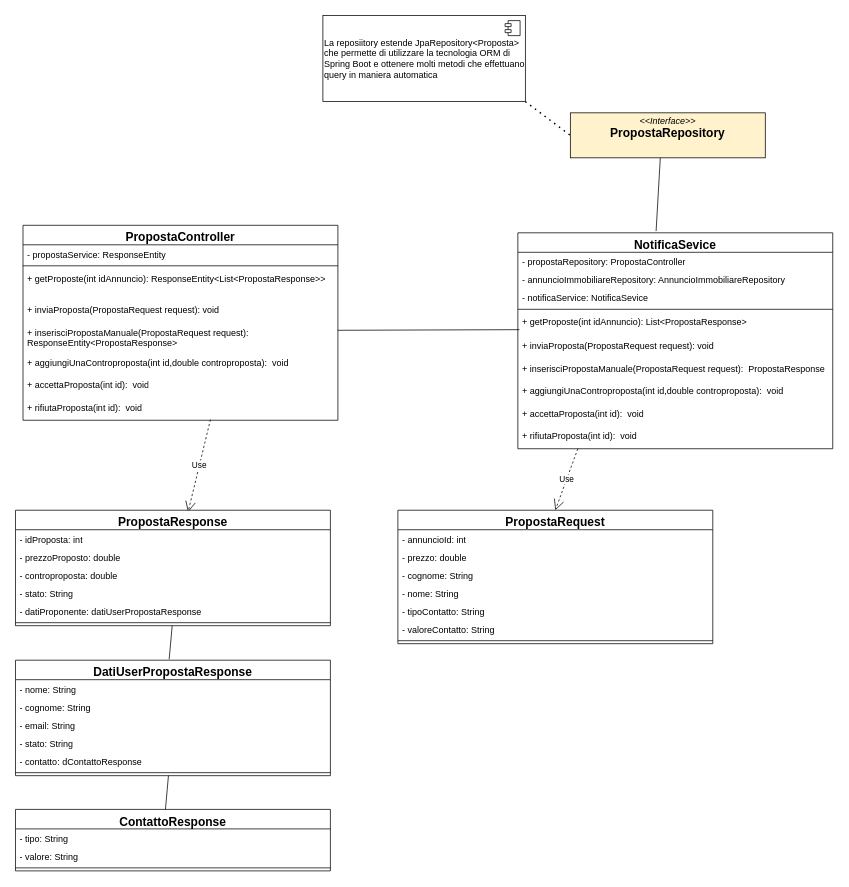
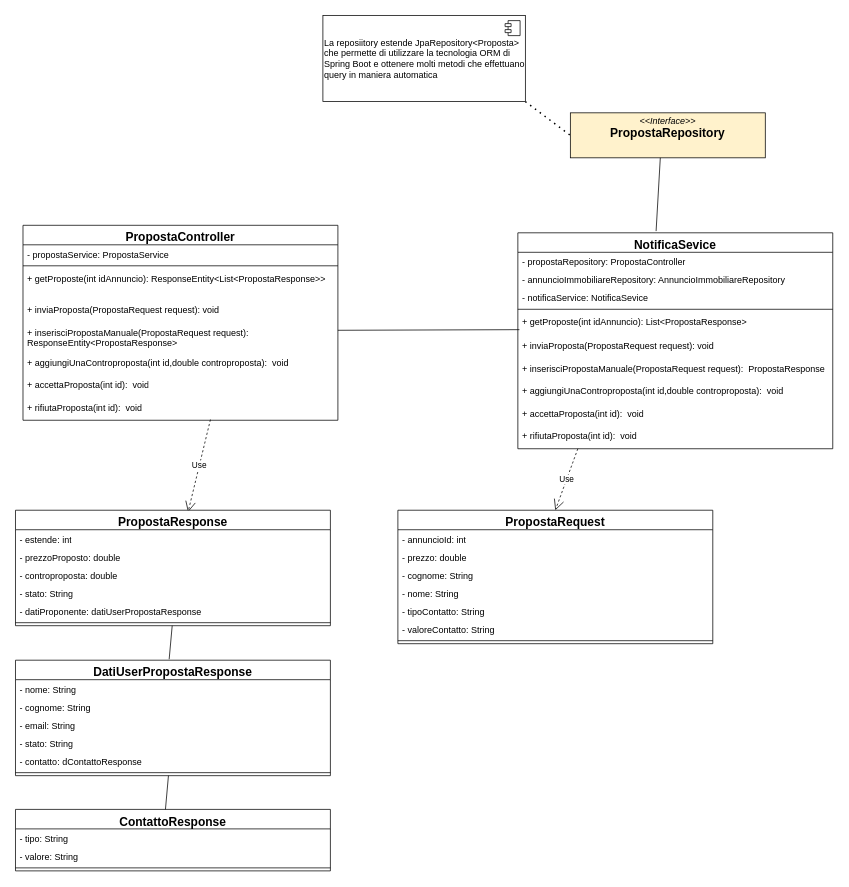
(105, 256) -> (107, 256)
(57, 541) -> (50, 541)
